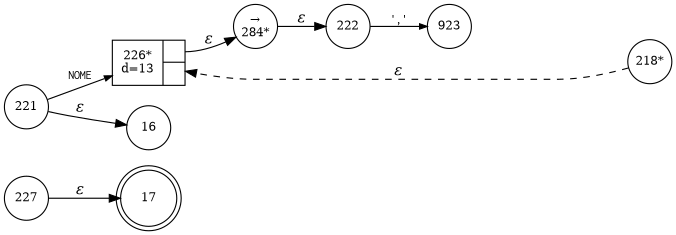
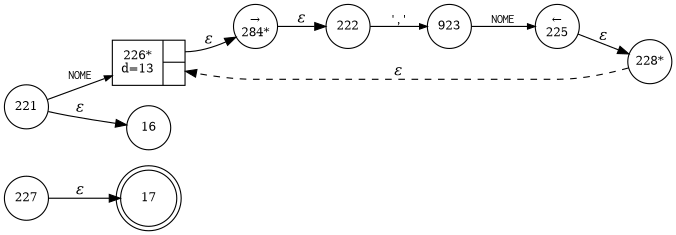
none -> (557, 26)
(650, 62) -> (650, 62)
